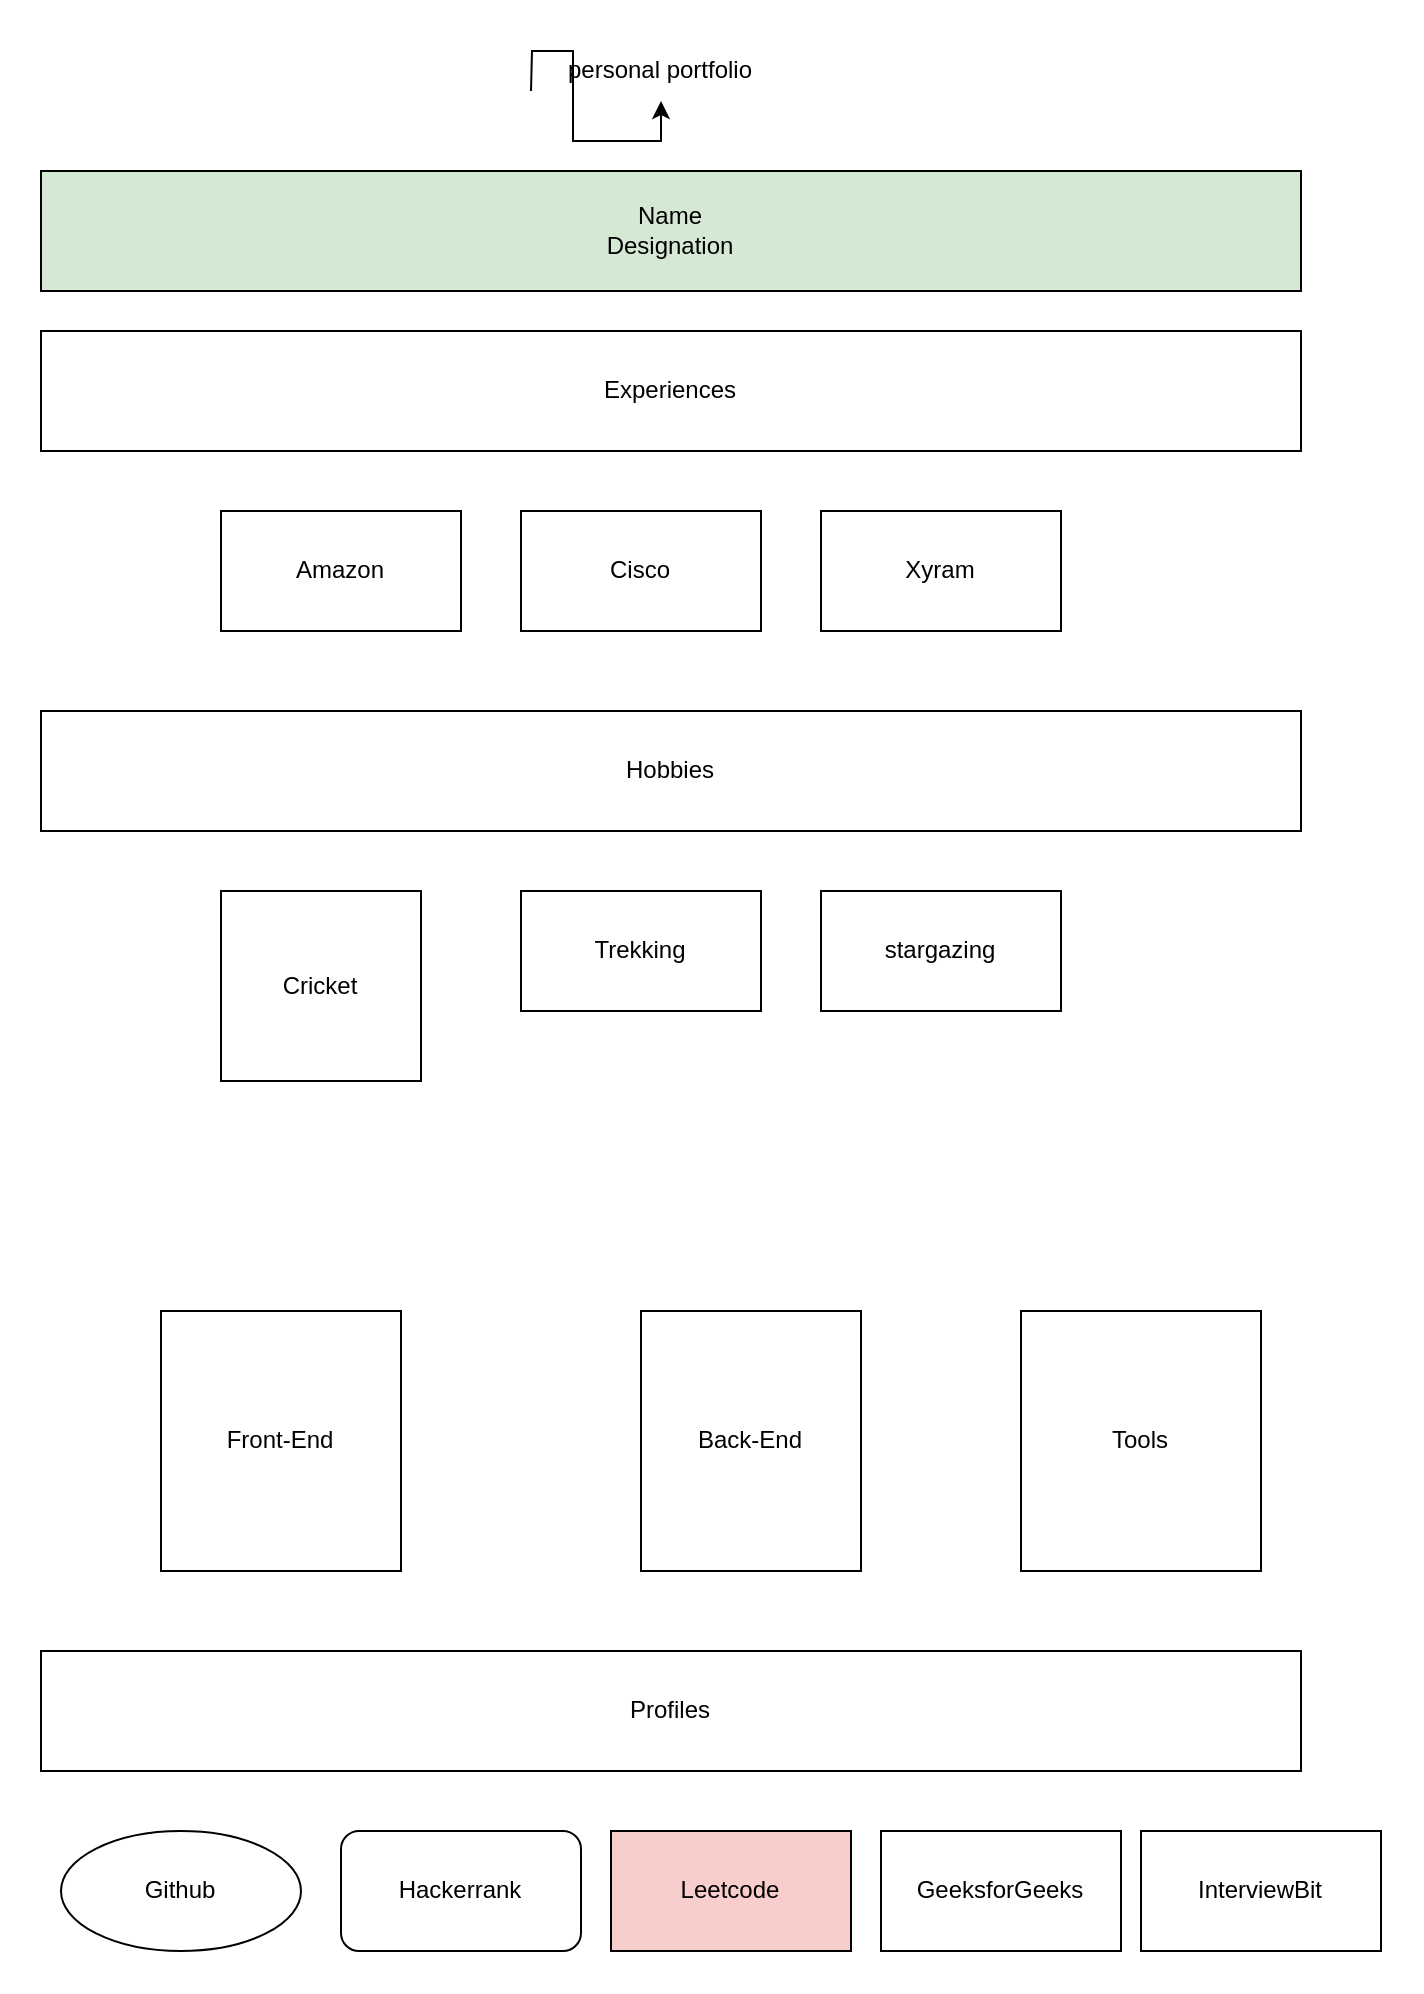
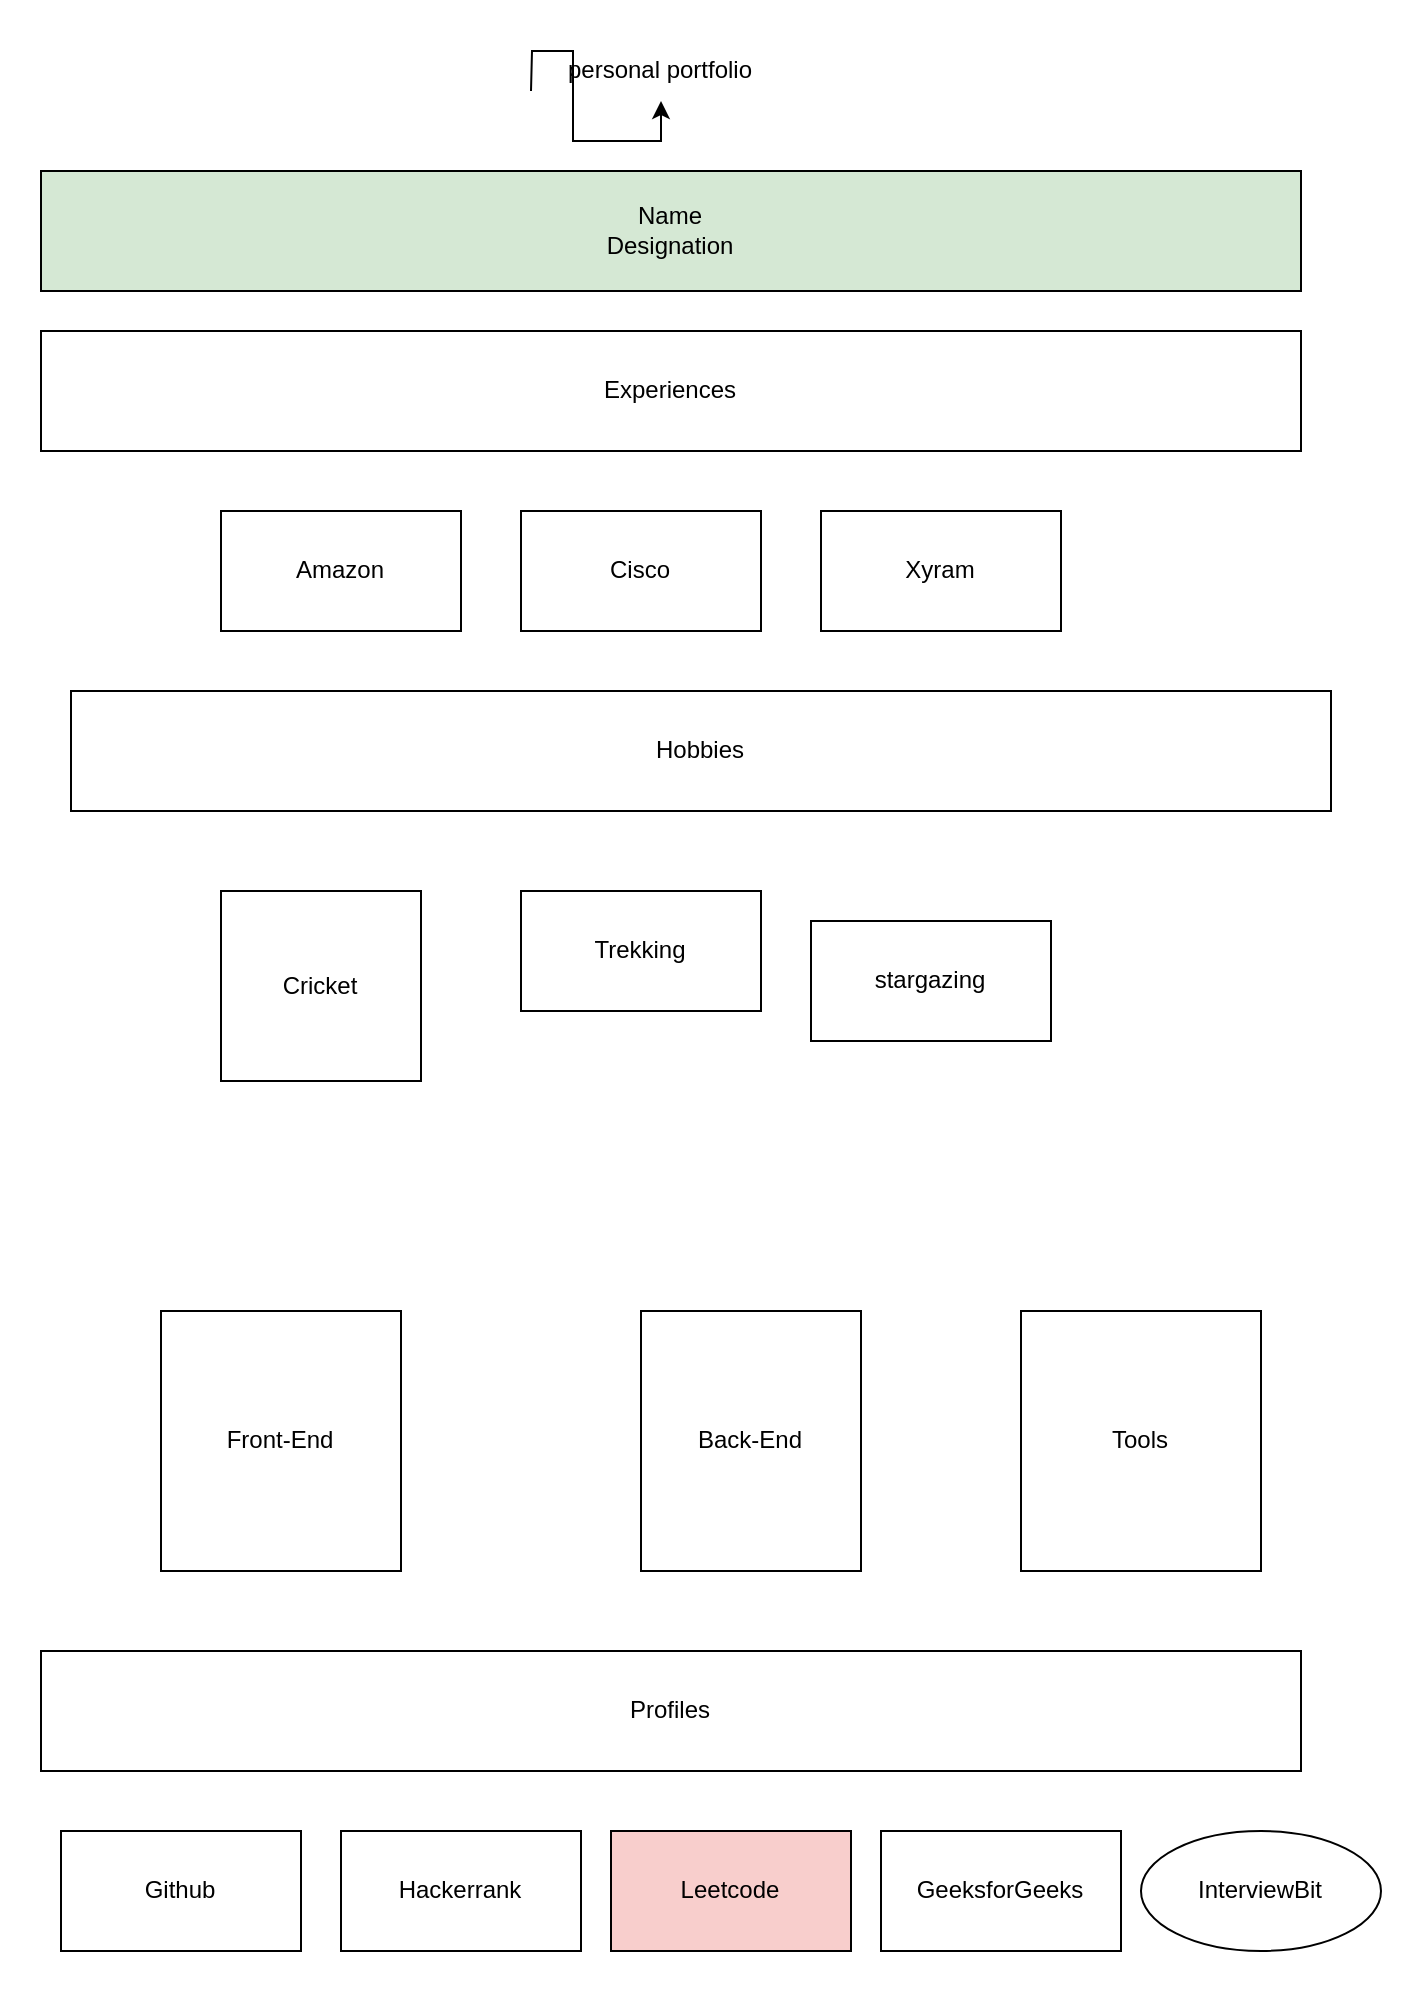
(671, 771) -> (701, 751)
(941, 951) -> (931, 981)
(181, 1891) -> (181, 1891)
(461, 1891) -> (461, 1891)
(1261, 1891) -> (1261, 1891)
